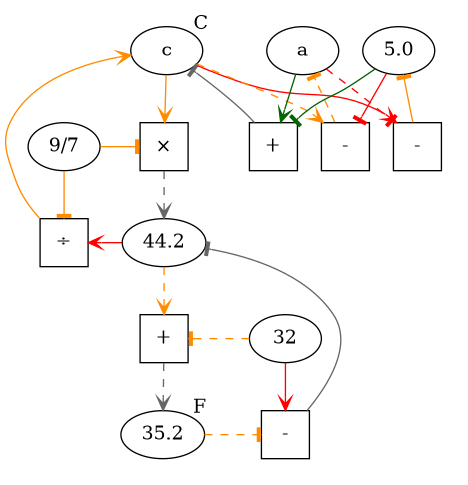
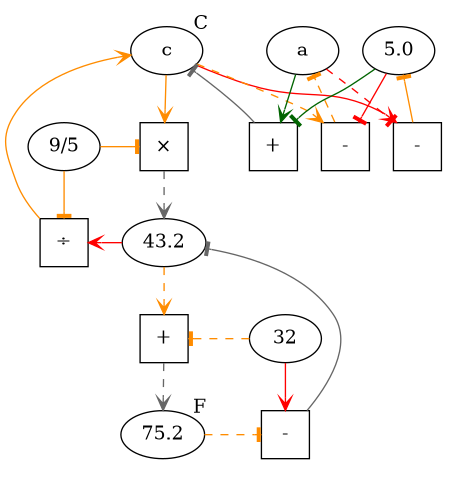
(64, 147) -> (64, 147)
(164, 243) -> (164, 243)
(163, 435) -> (163, 435)
